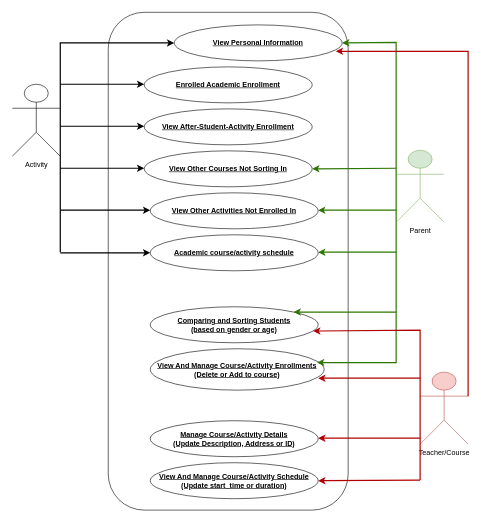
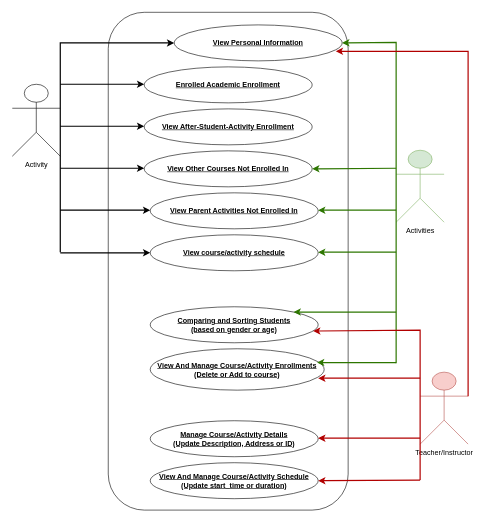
(228, 169) -> (228, 169)
(234, 211) -> (234, 211)
(421, 231) -> (421, 231)
(234, 253) -> (234, 253)
(445, 453) -> (445, 453)
